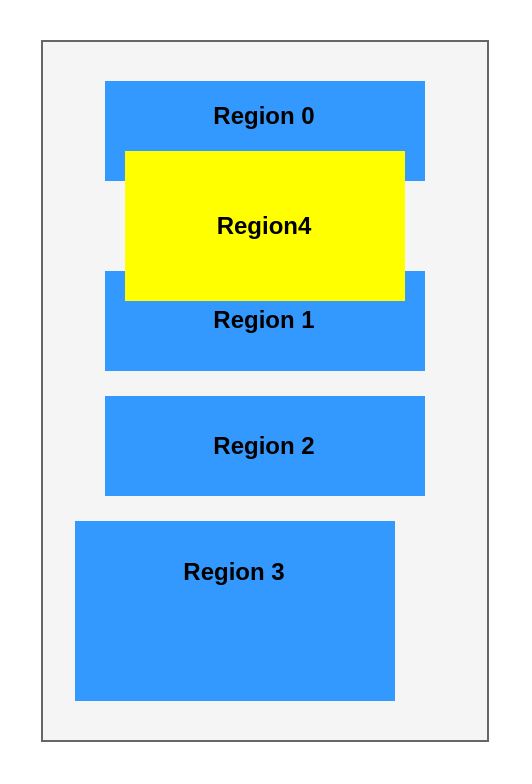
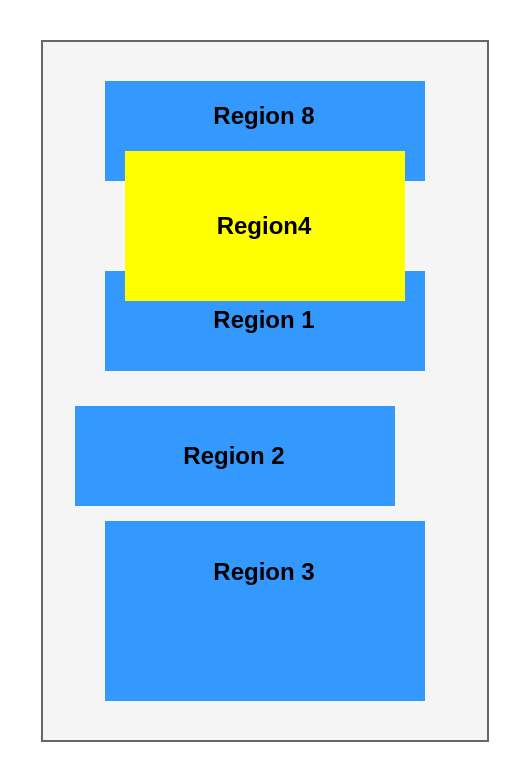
(265, 131) -> (265, 131)
(265, 446) -> (235, 456)
(235, 611) -> (265, 611)
